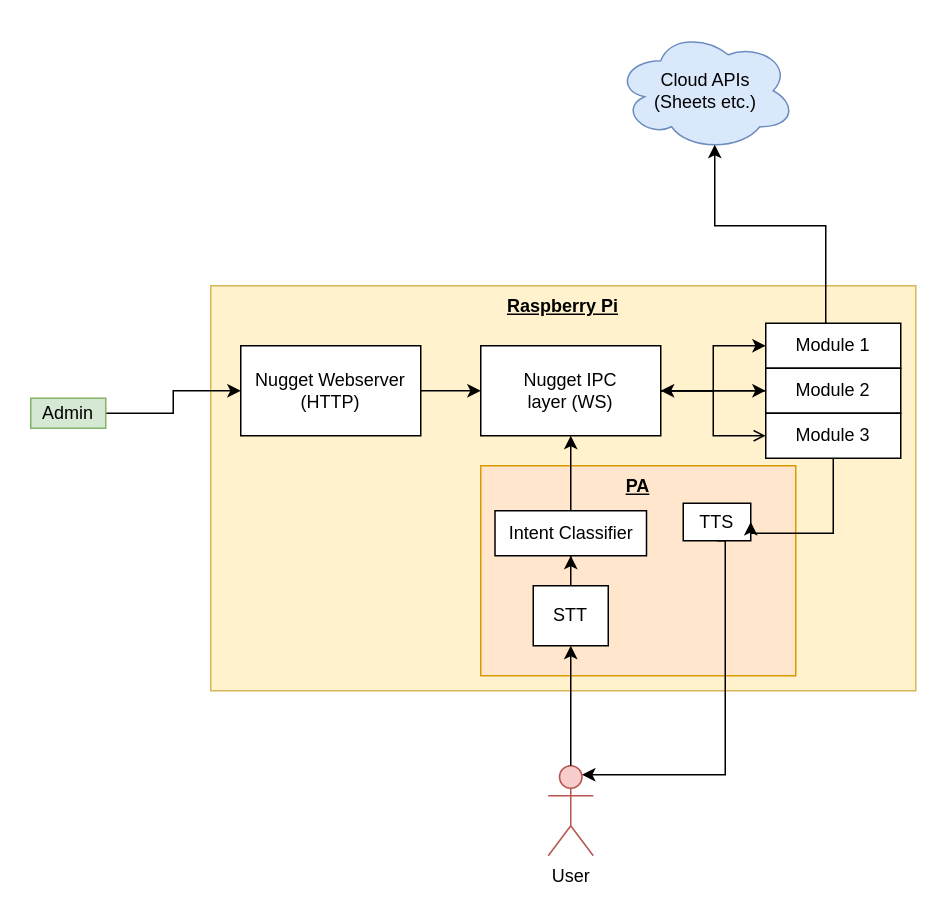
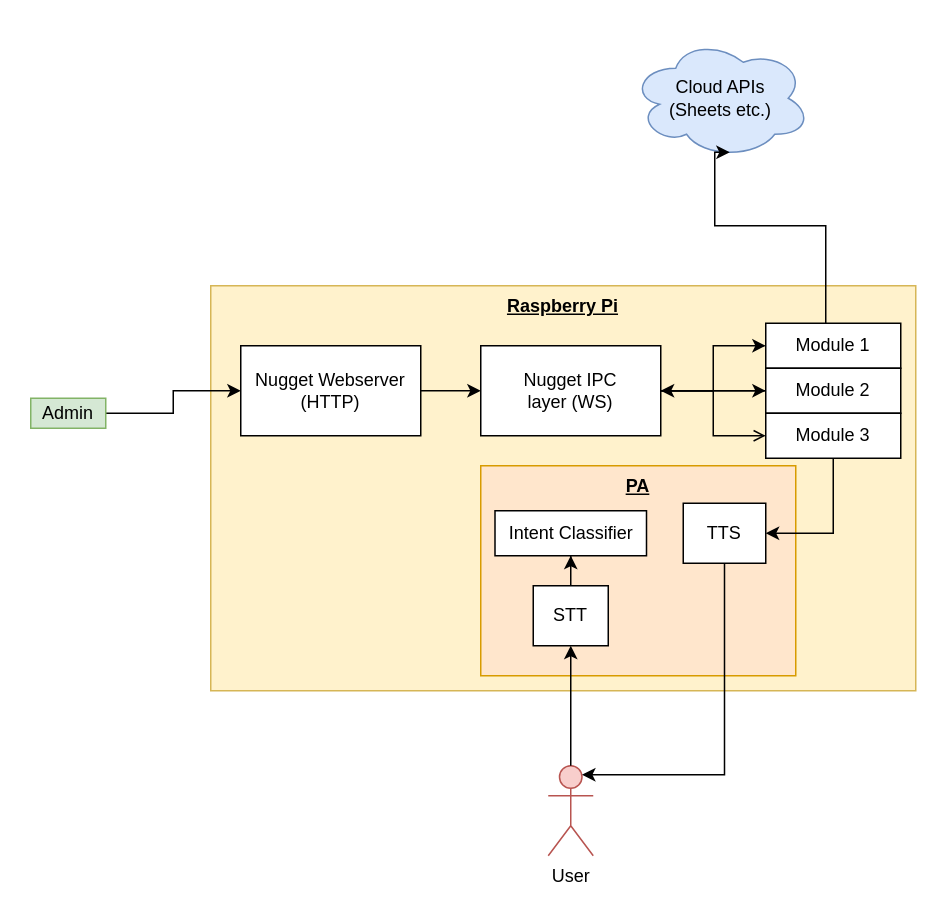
(706, 91) -> (721, 98)
(571, 479) -> none
(717, 522) -> (725, 533)
